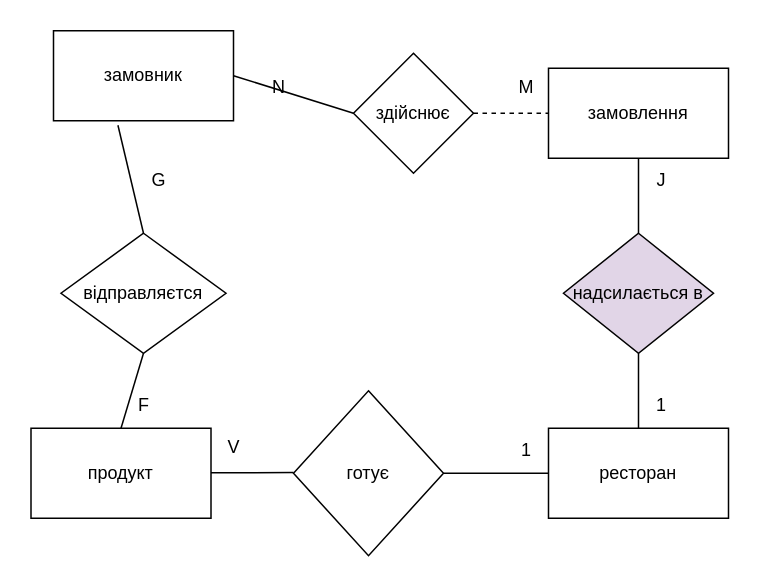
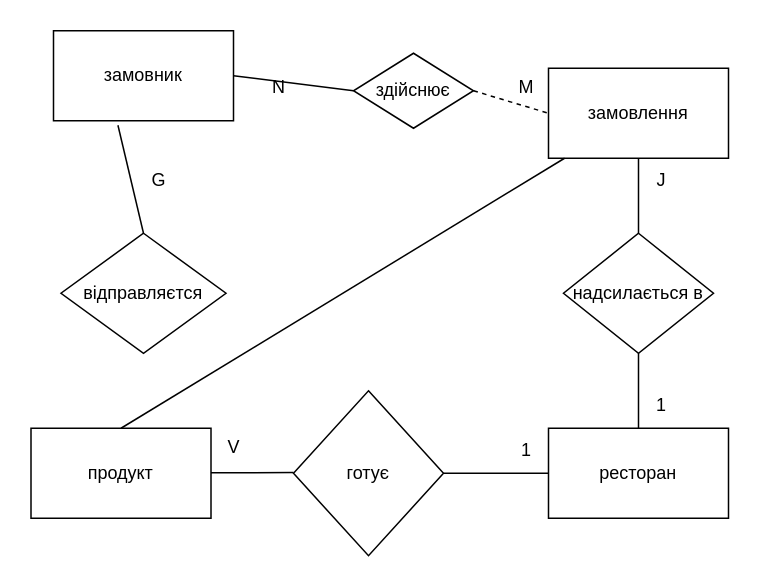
(413, 113) -> (413, 91)
(638, 293) -> (638, 293)
(132, 391) -> (342, 294)
(143, 406) -> none
